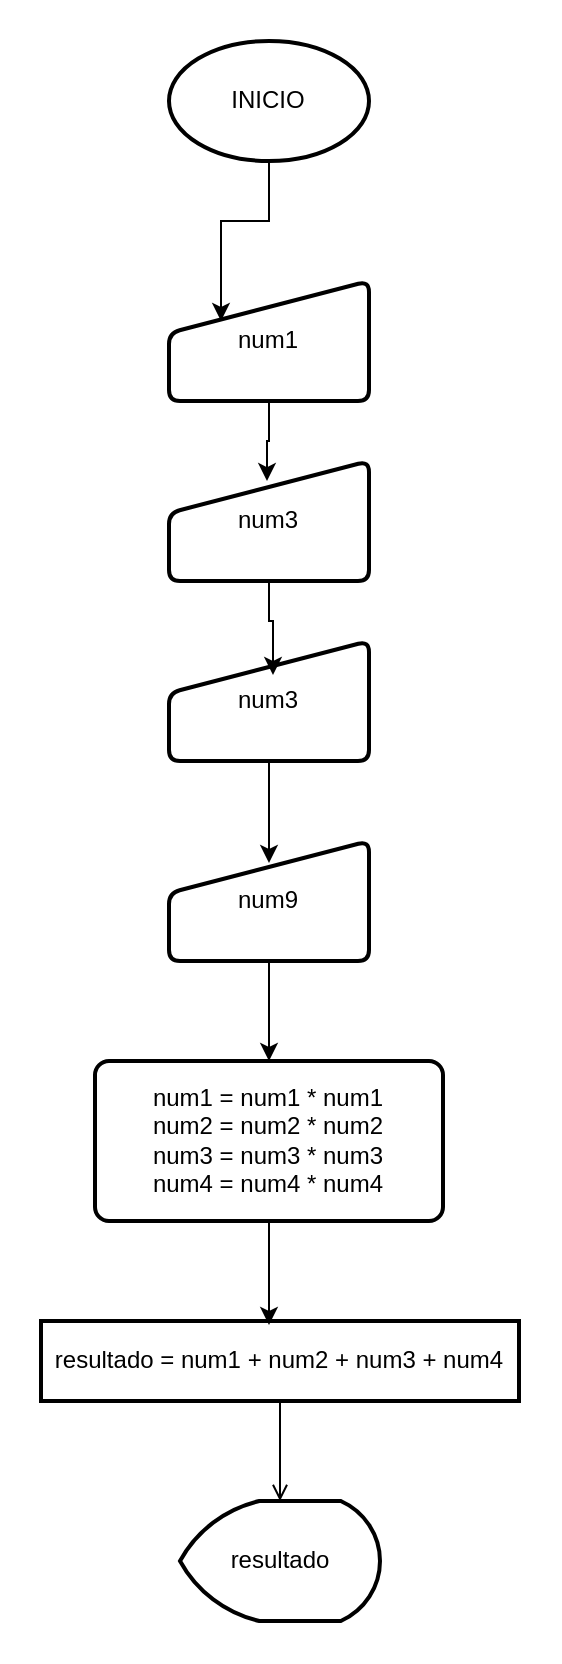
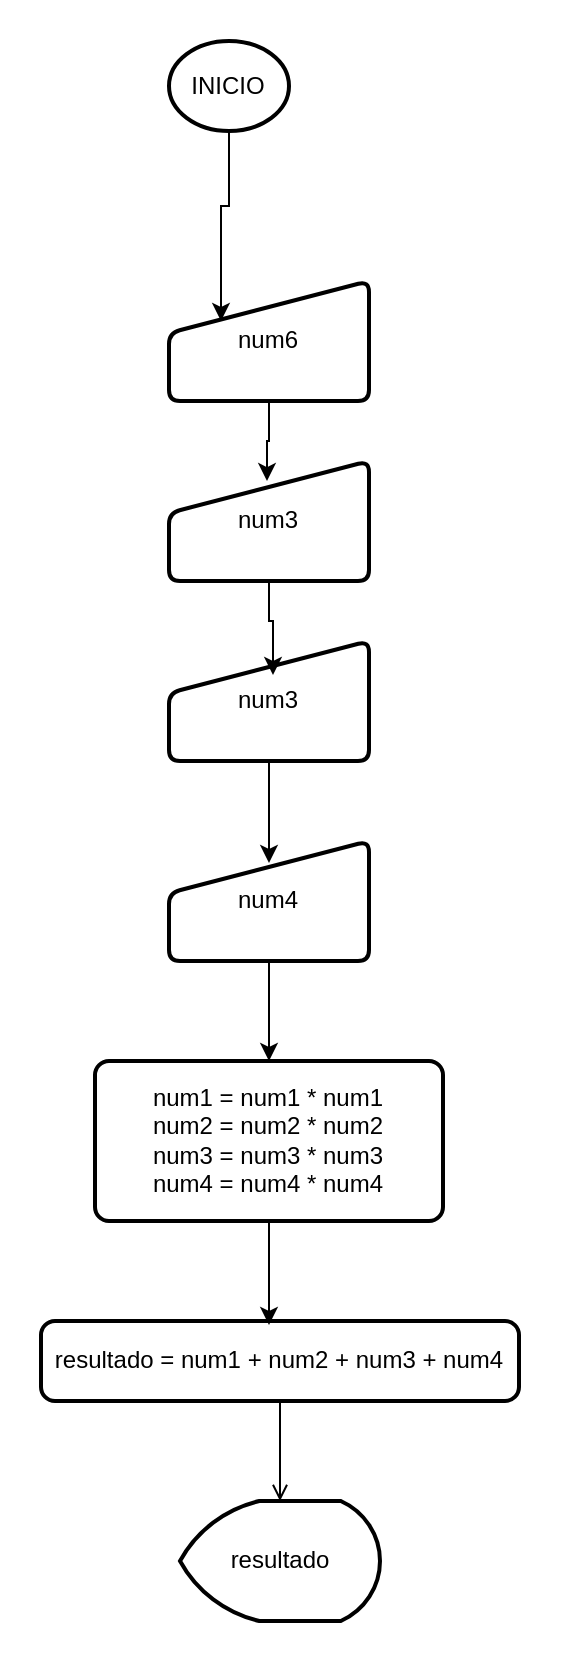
(269, 101) -> (229, 86)
(269, 341) -> (269, 341)
(269, 901) -> (269, 901)
(280, 1361) -> (280, 1361)
